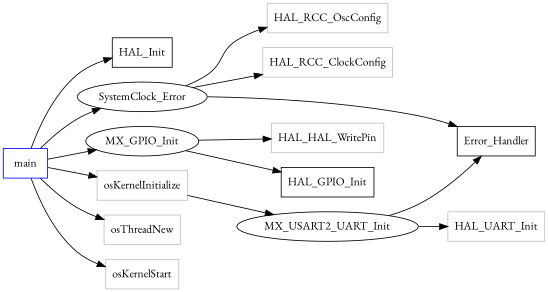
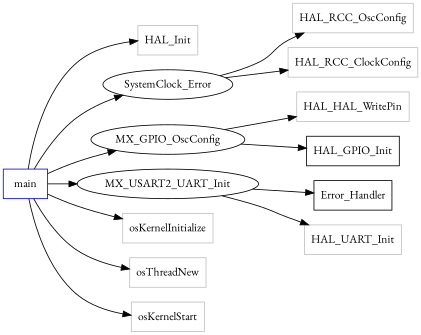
(142, 53) -> (168, 40)
(329, 103) -> none
(142, 141) -> (168, 140)
(226, 204) -> (58, 184)
